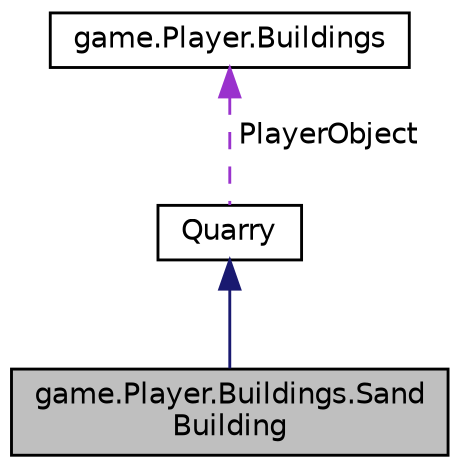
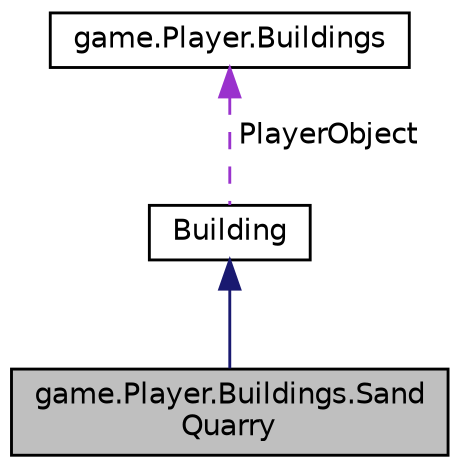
(230, 233) -> (230, 233)
(230, 412) -> (230, 412)
